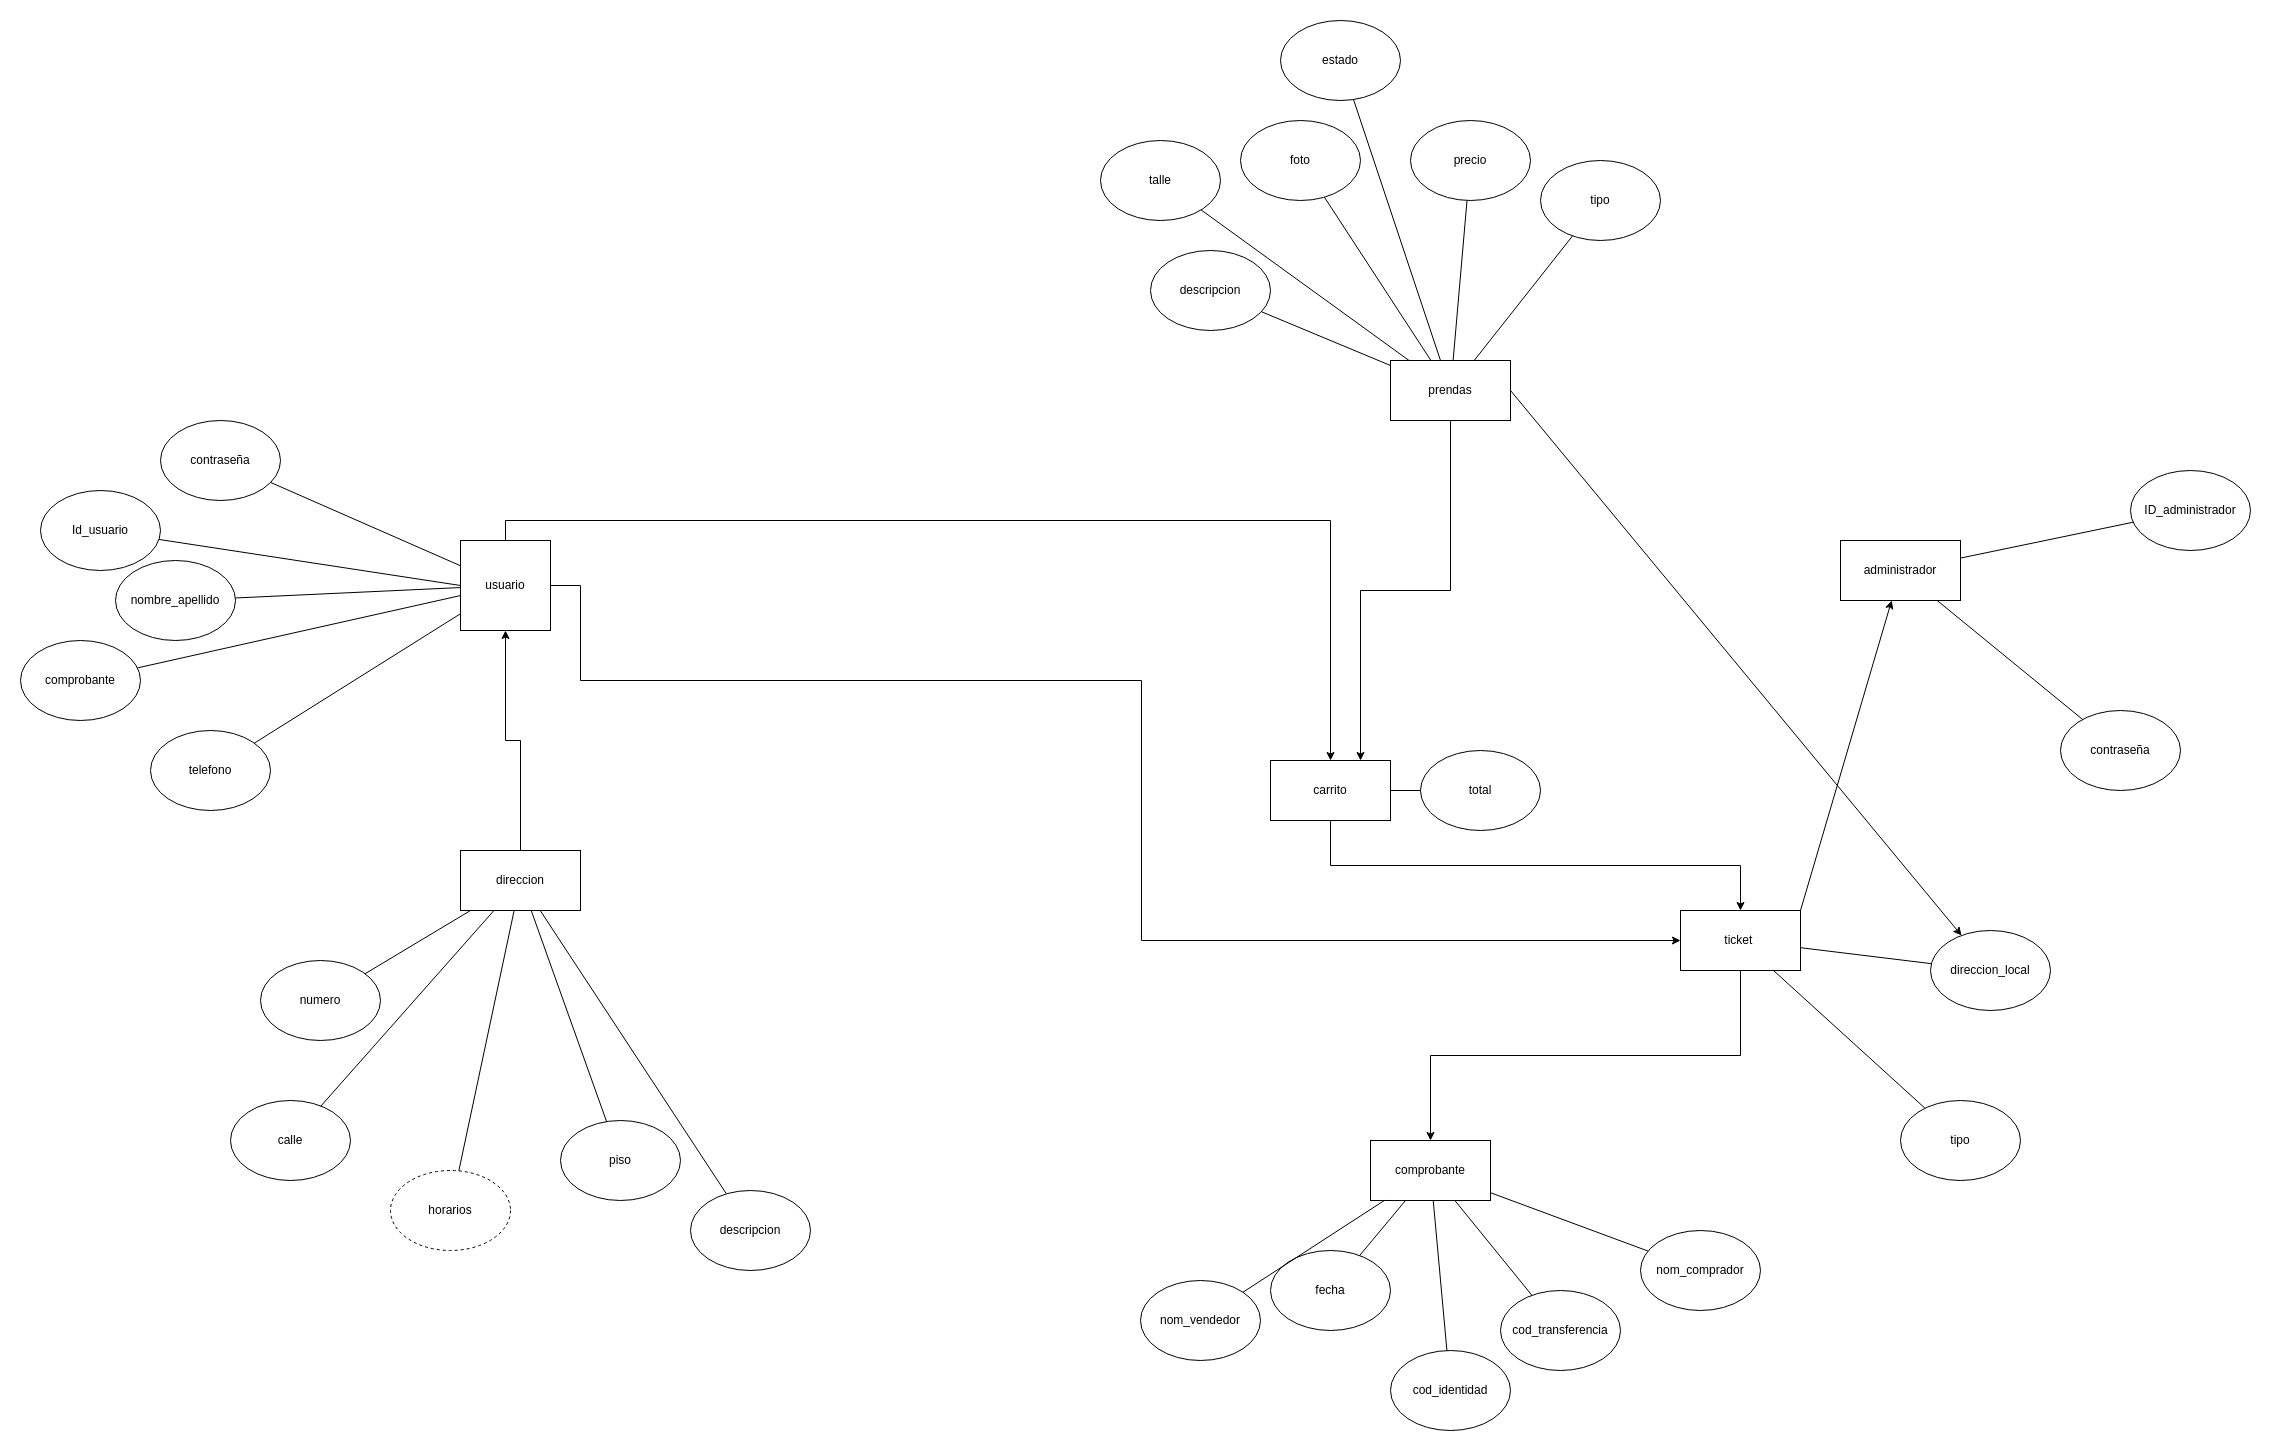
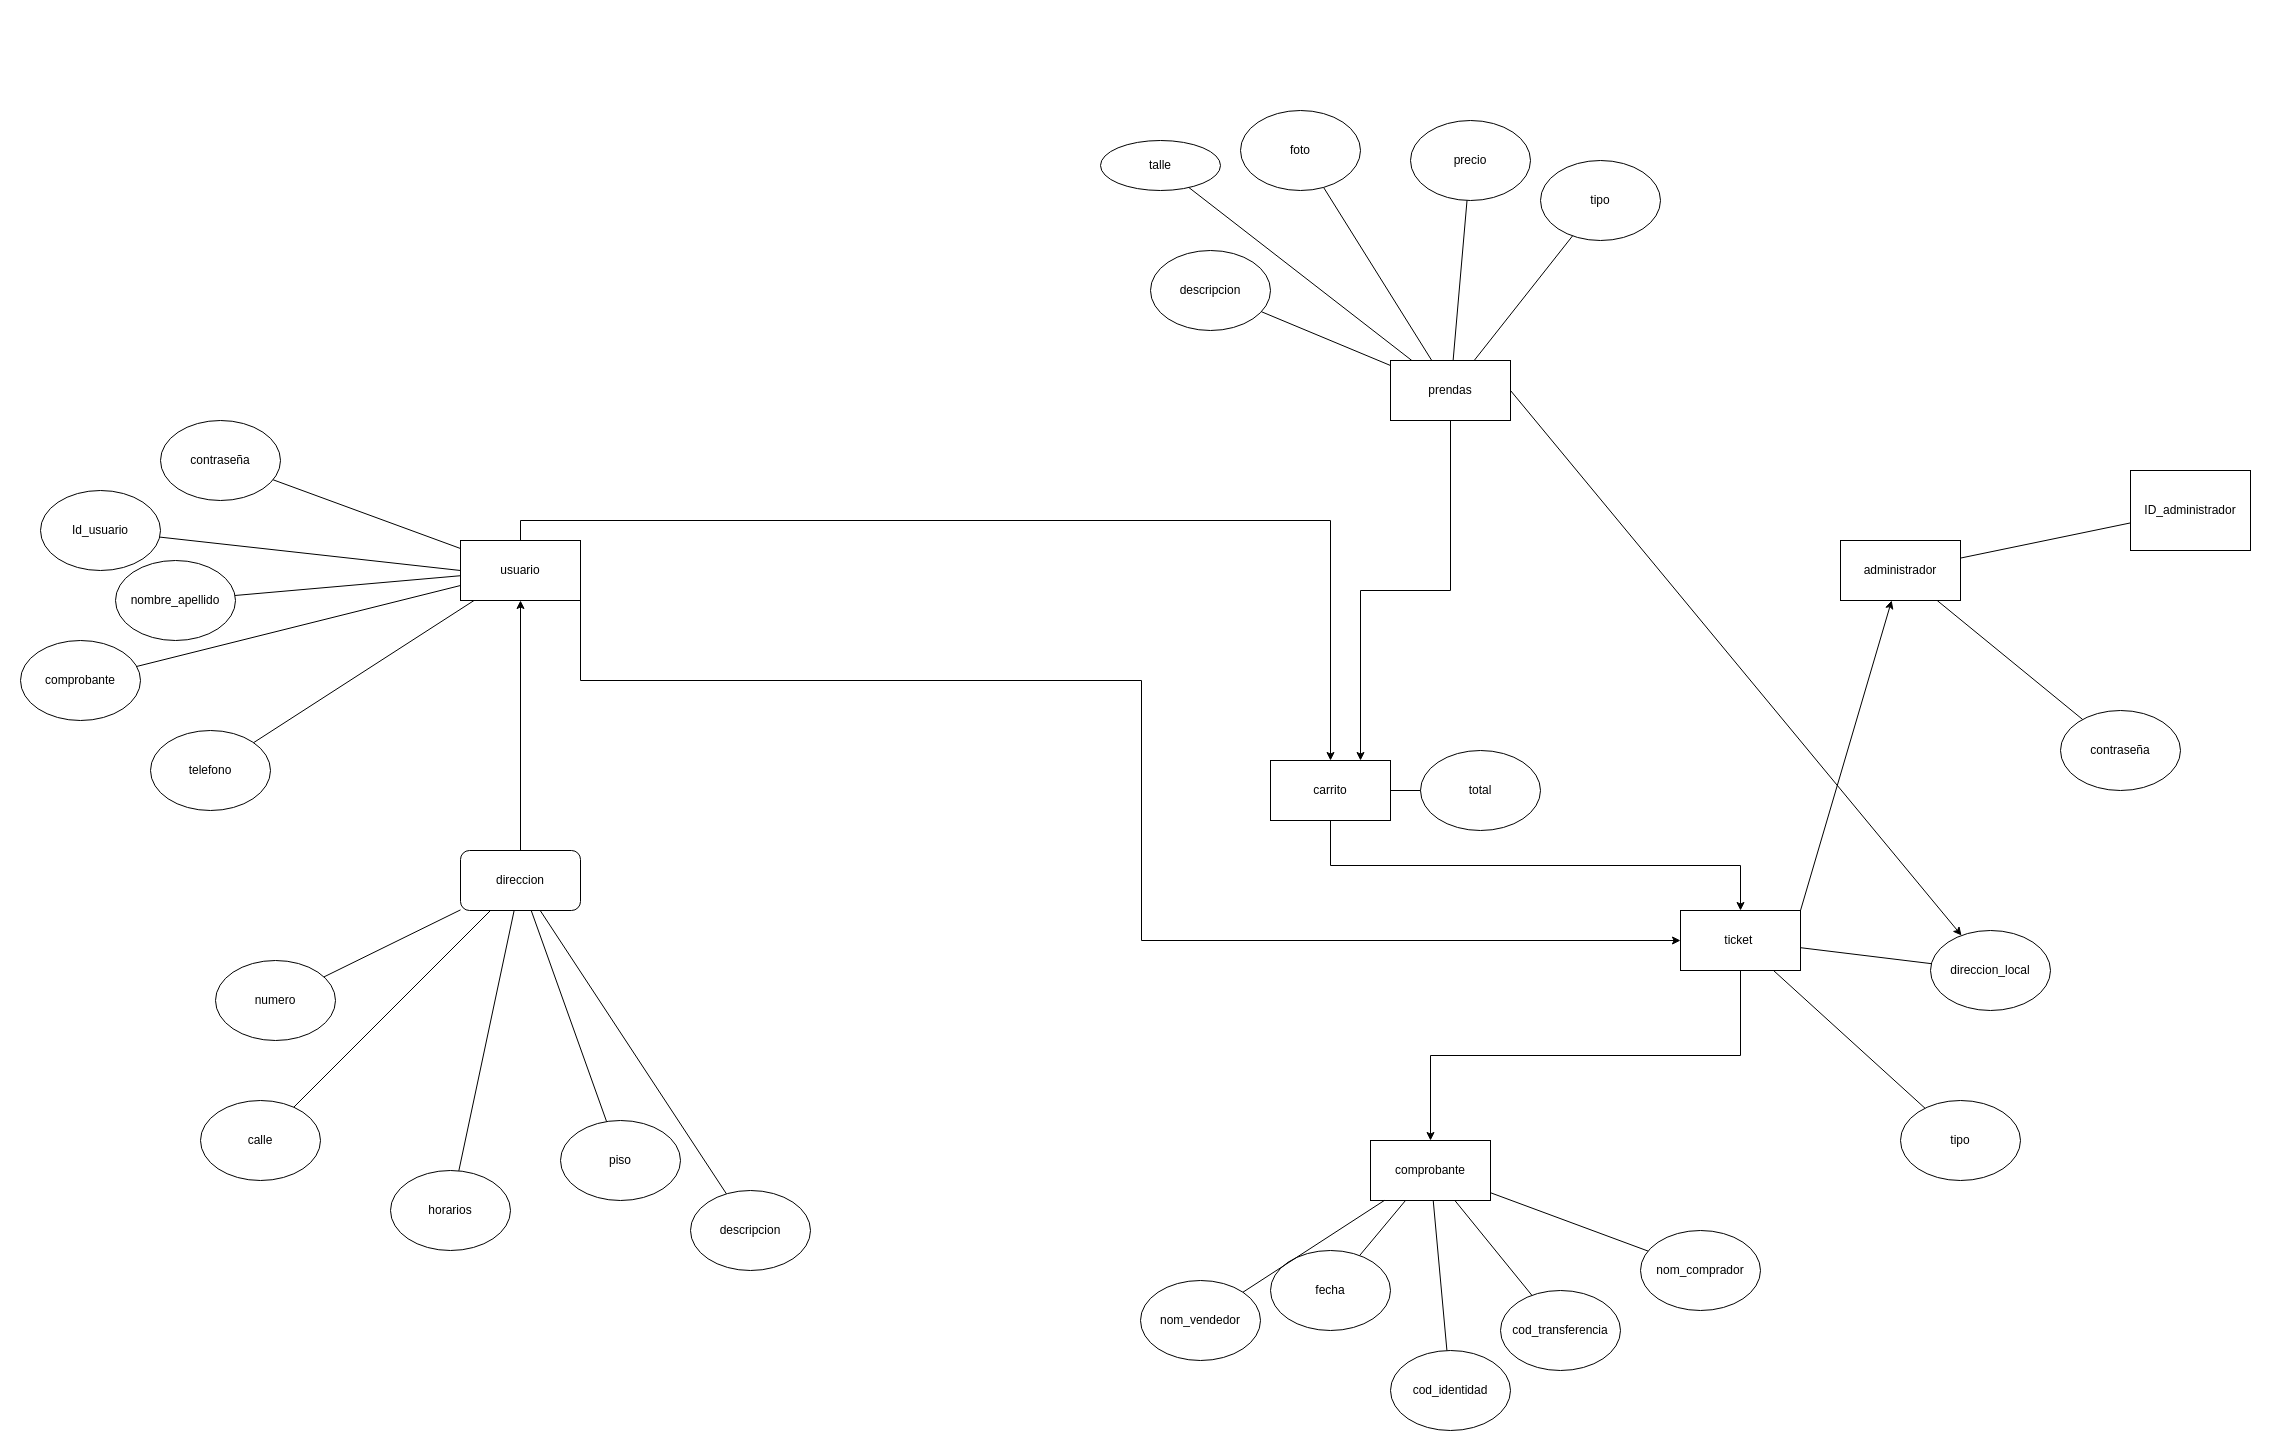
(1341, 61) -> none
(1301, 161) -> (1301, 151)
(1161, 181) -> (1161, 166)
(1397, 230) -> none
(2191, 511) -> (2191, 511)
(506, 586) -> (521, 571)
(521, 881) -> (521, 881)
(321, 1001) -> (276, 1001)
(291, 1141) -> (261, 1141)
(451, 1211) -> (451, 1211)
